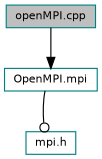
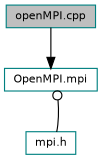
(43, 107) -> (58, 116)
